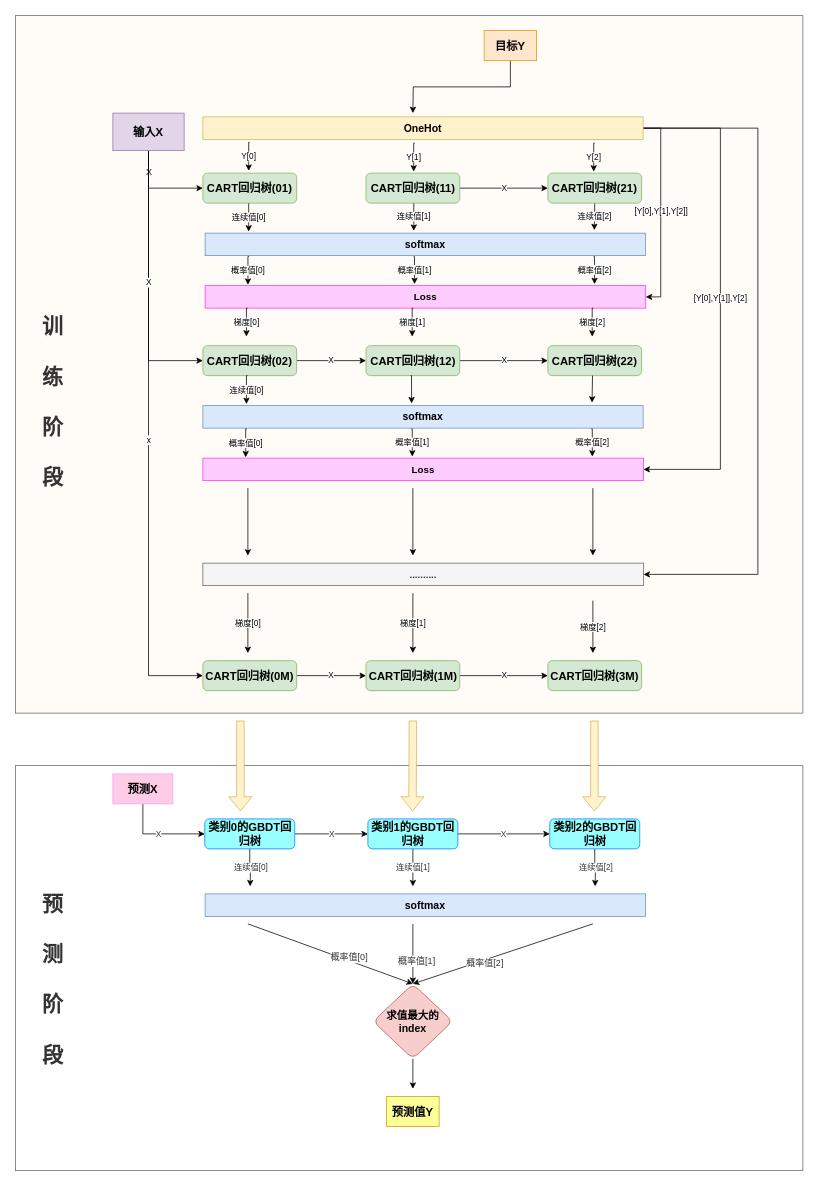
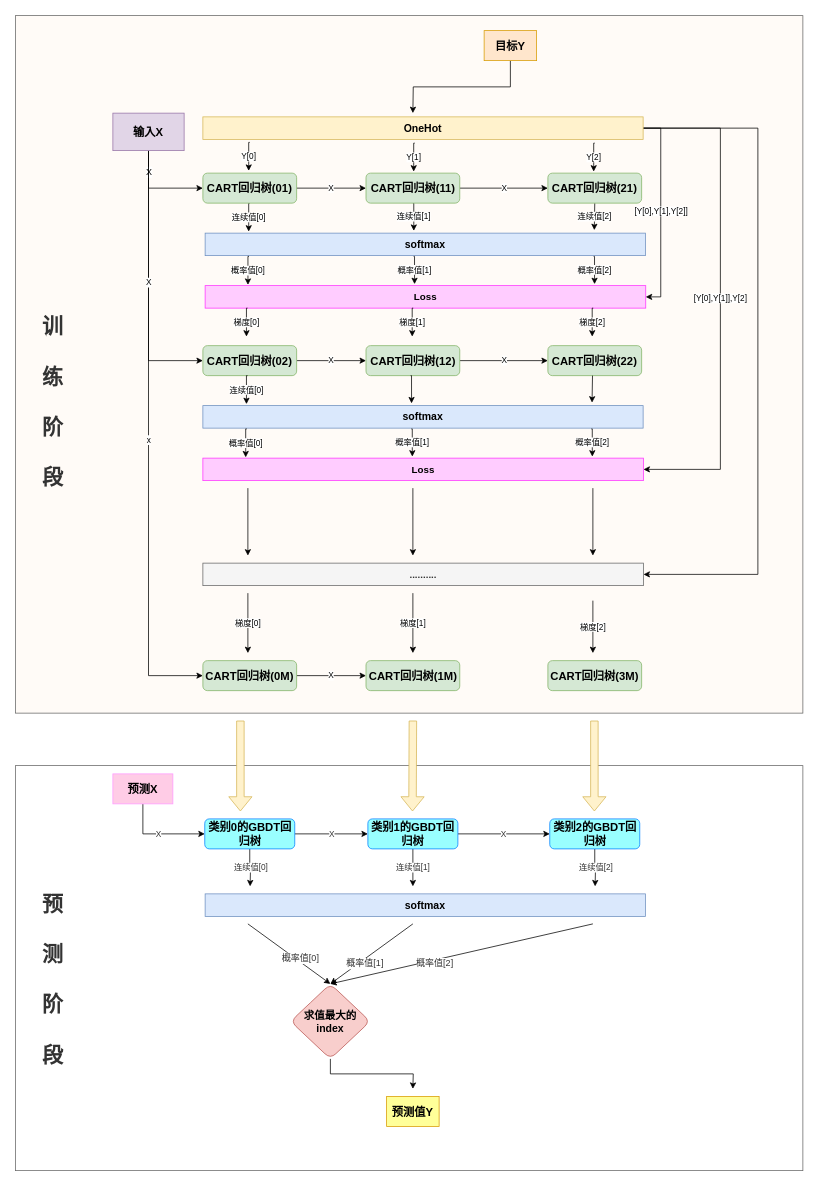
none -> (330, 188)
(501, 675) -> none
(413, 1021) -> (330, 1021)
